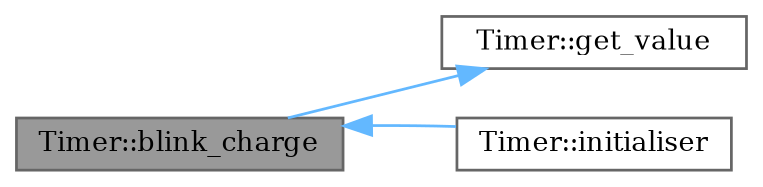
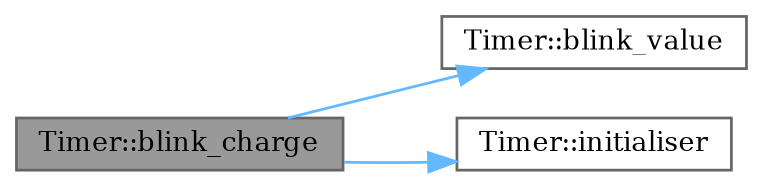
(594, 43) -> (594, 43)
(414, 126) -> (386, 163)
